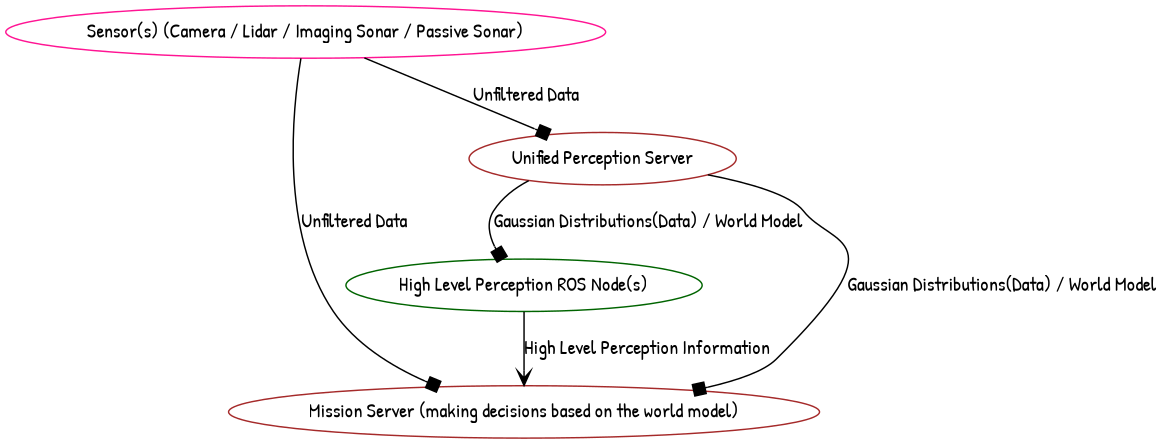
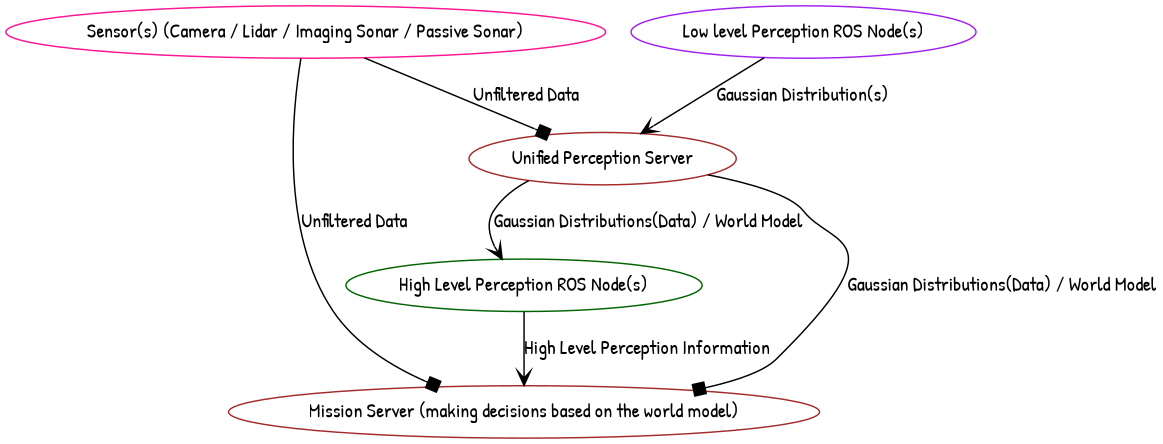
none -> (804, 32)
(496, 207) -> (496, 207)
